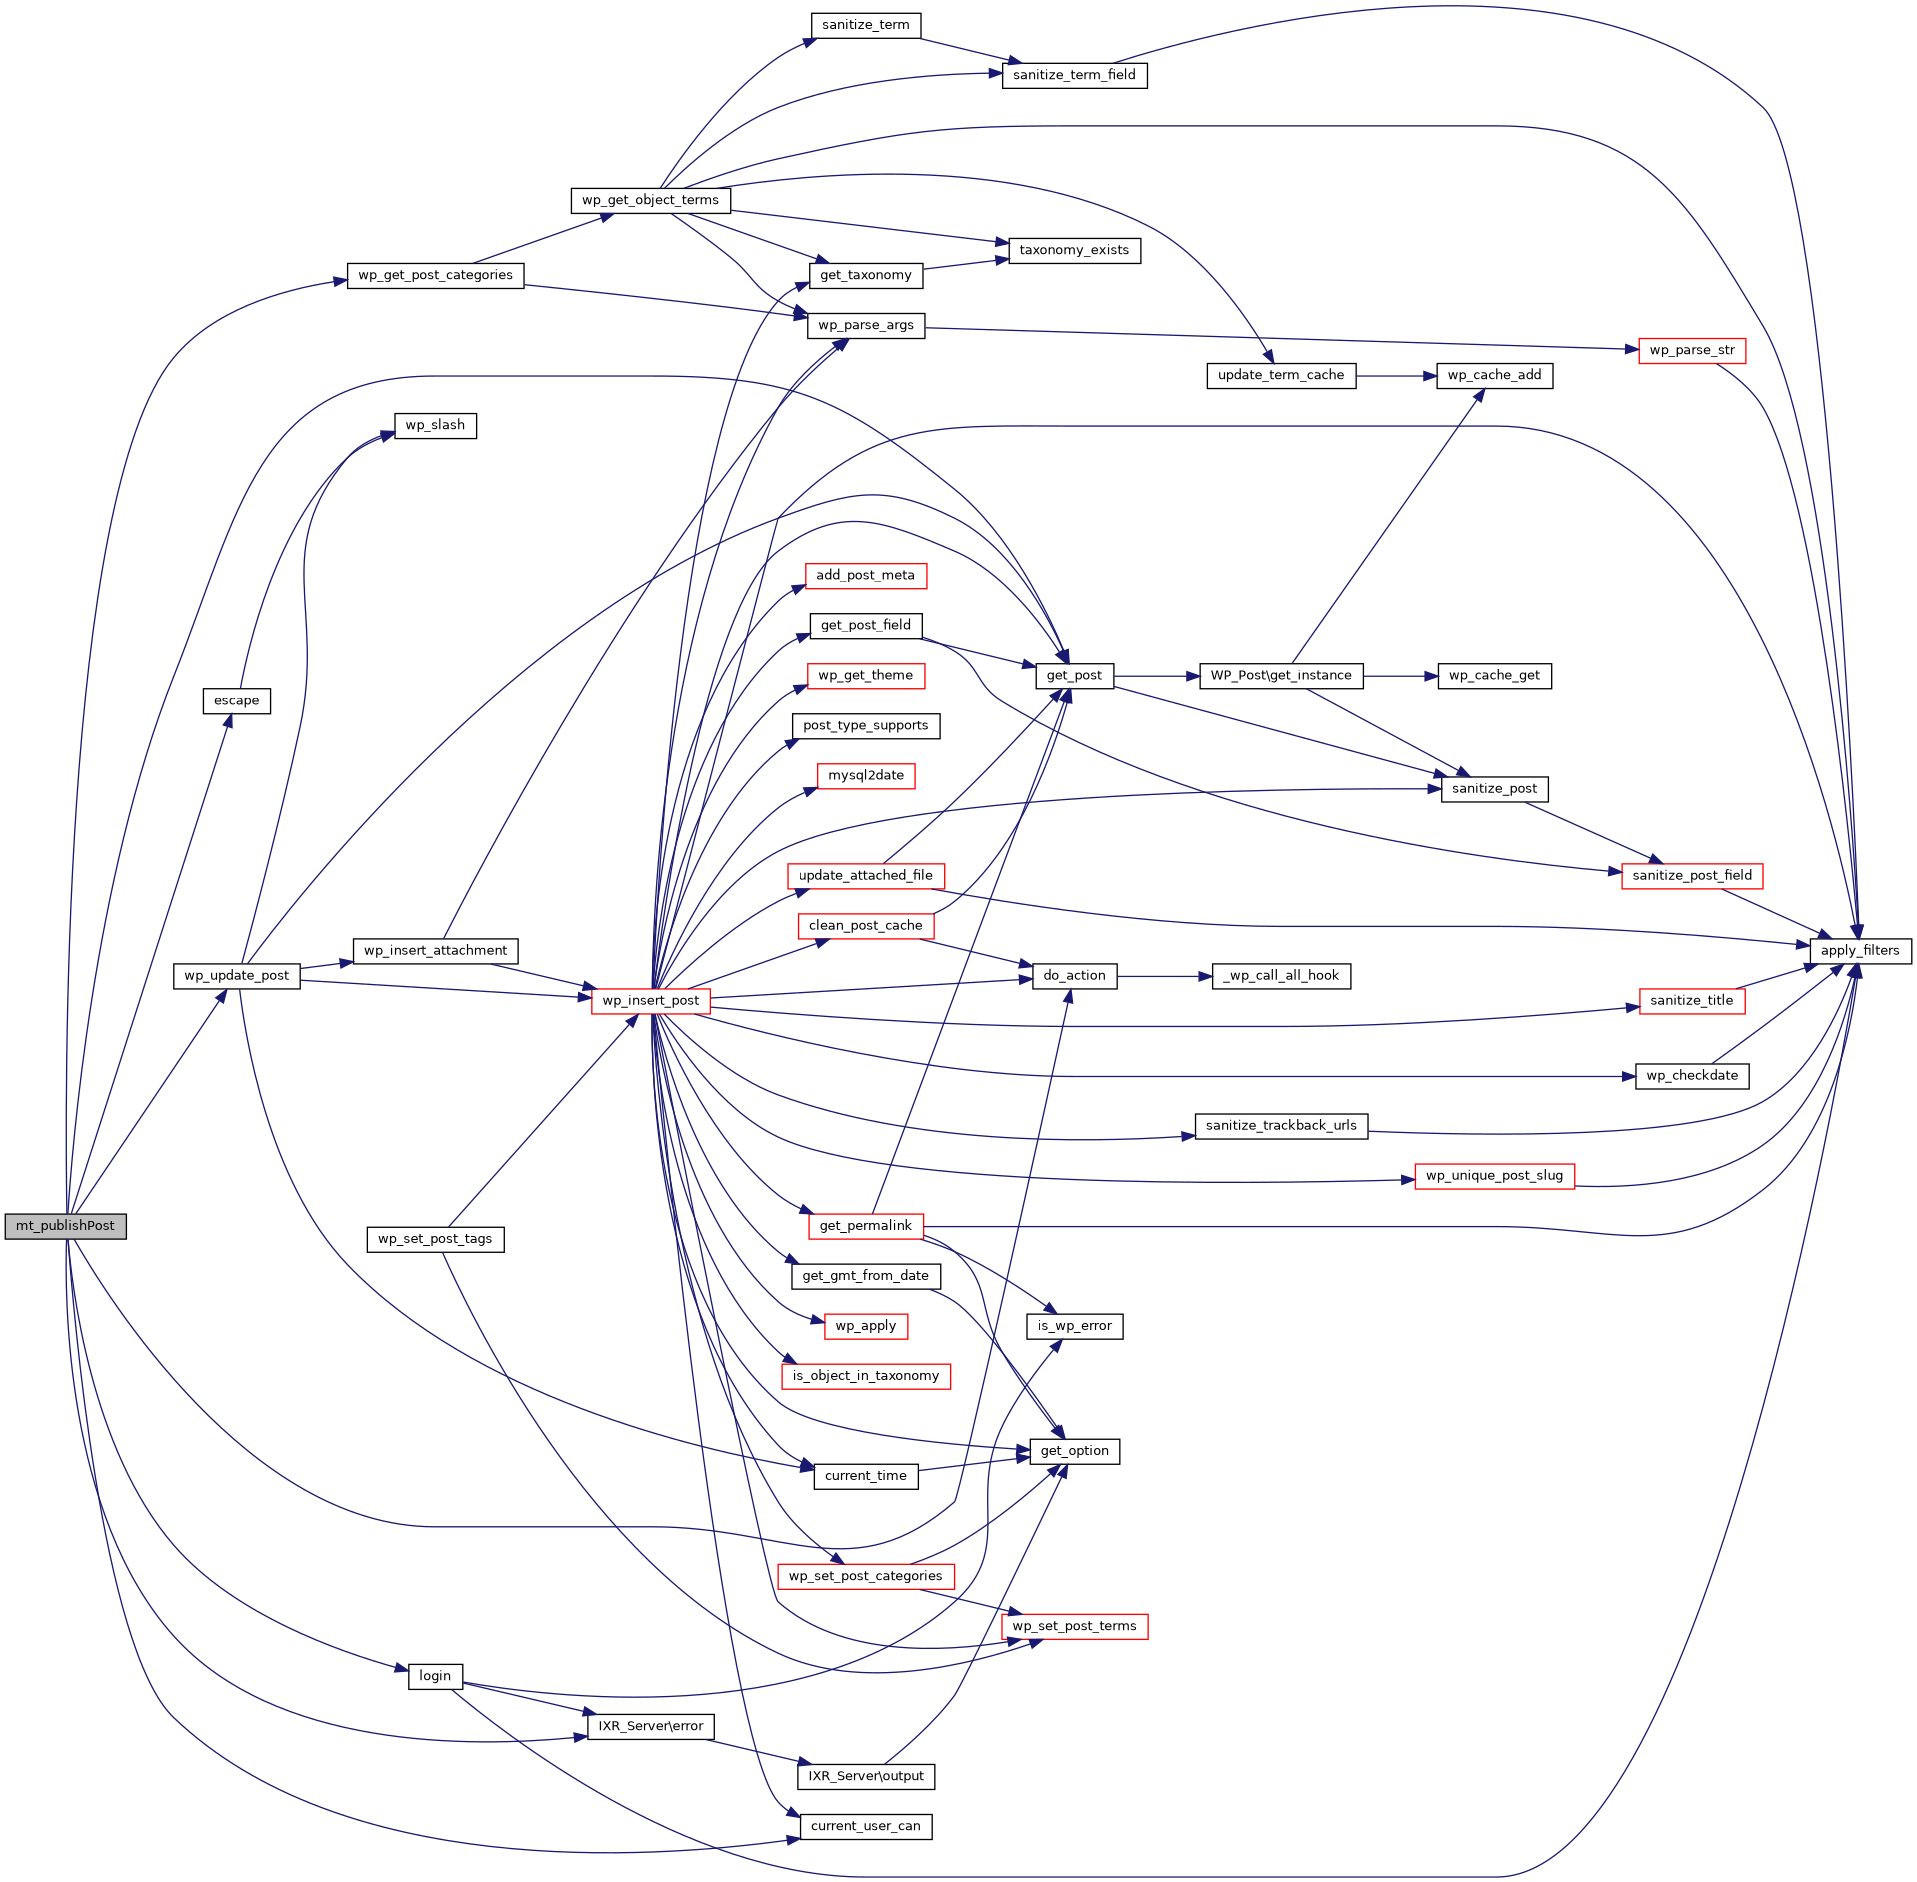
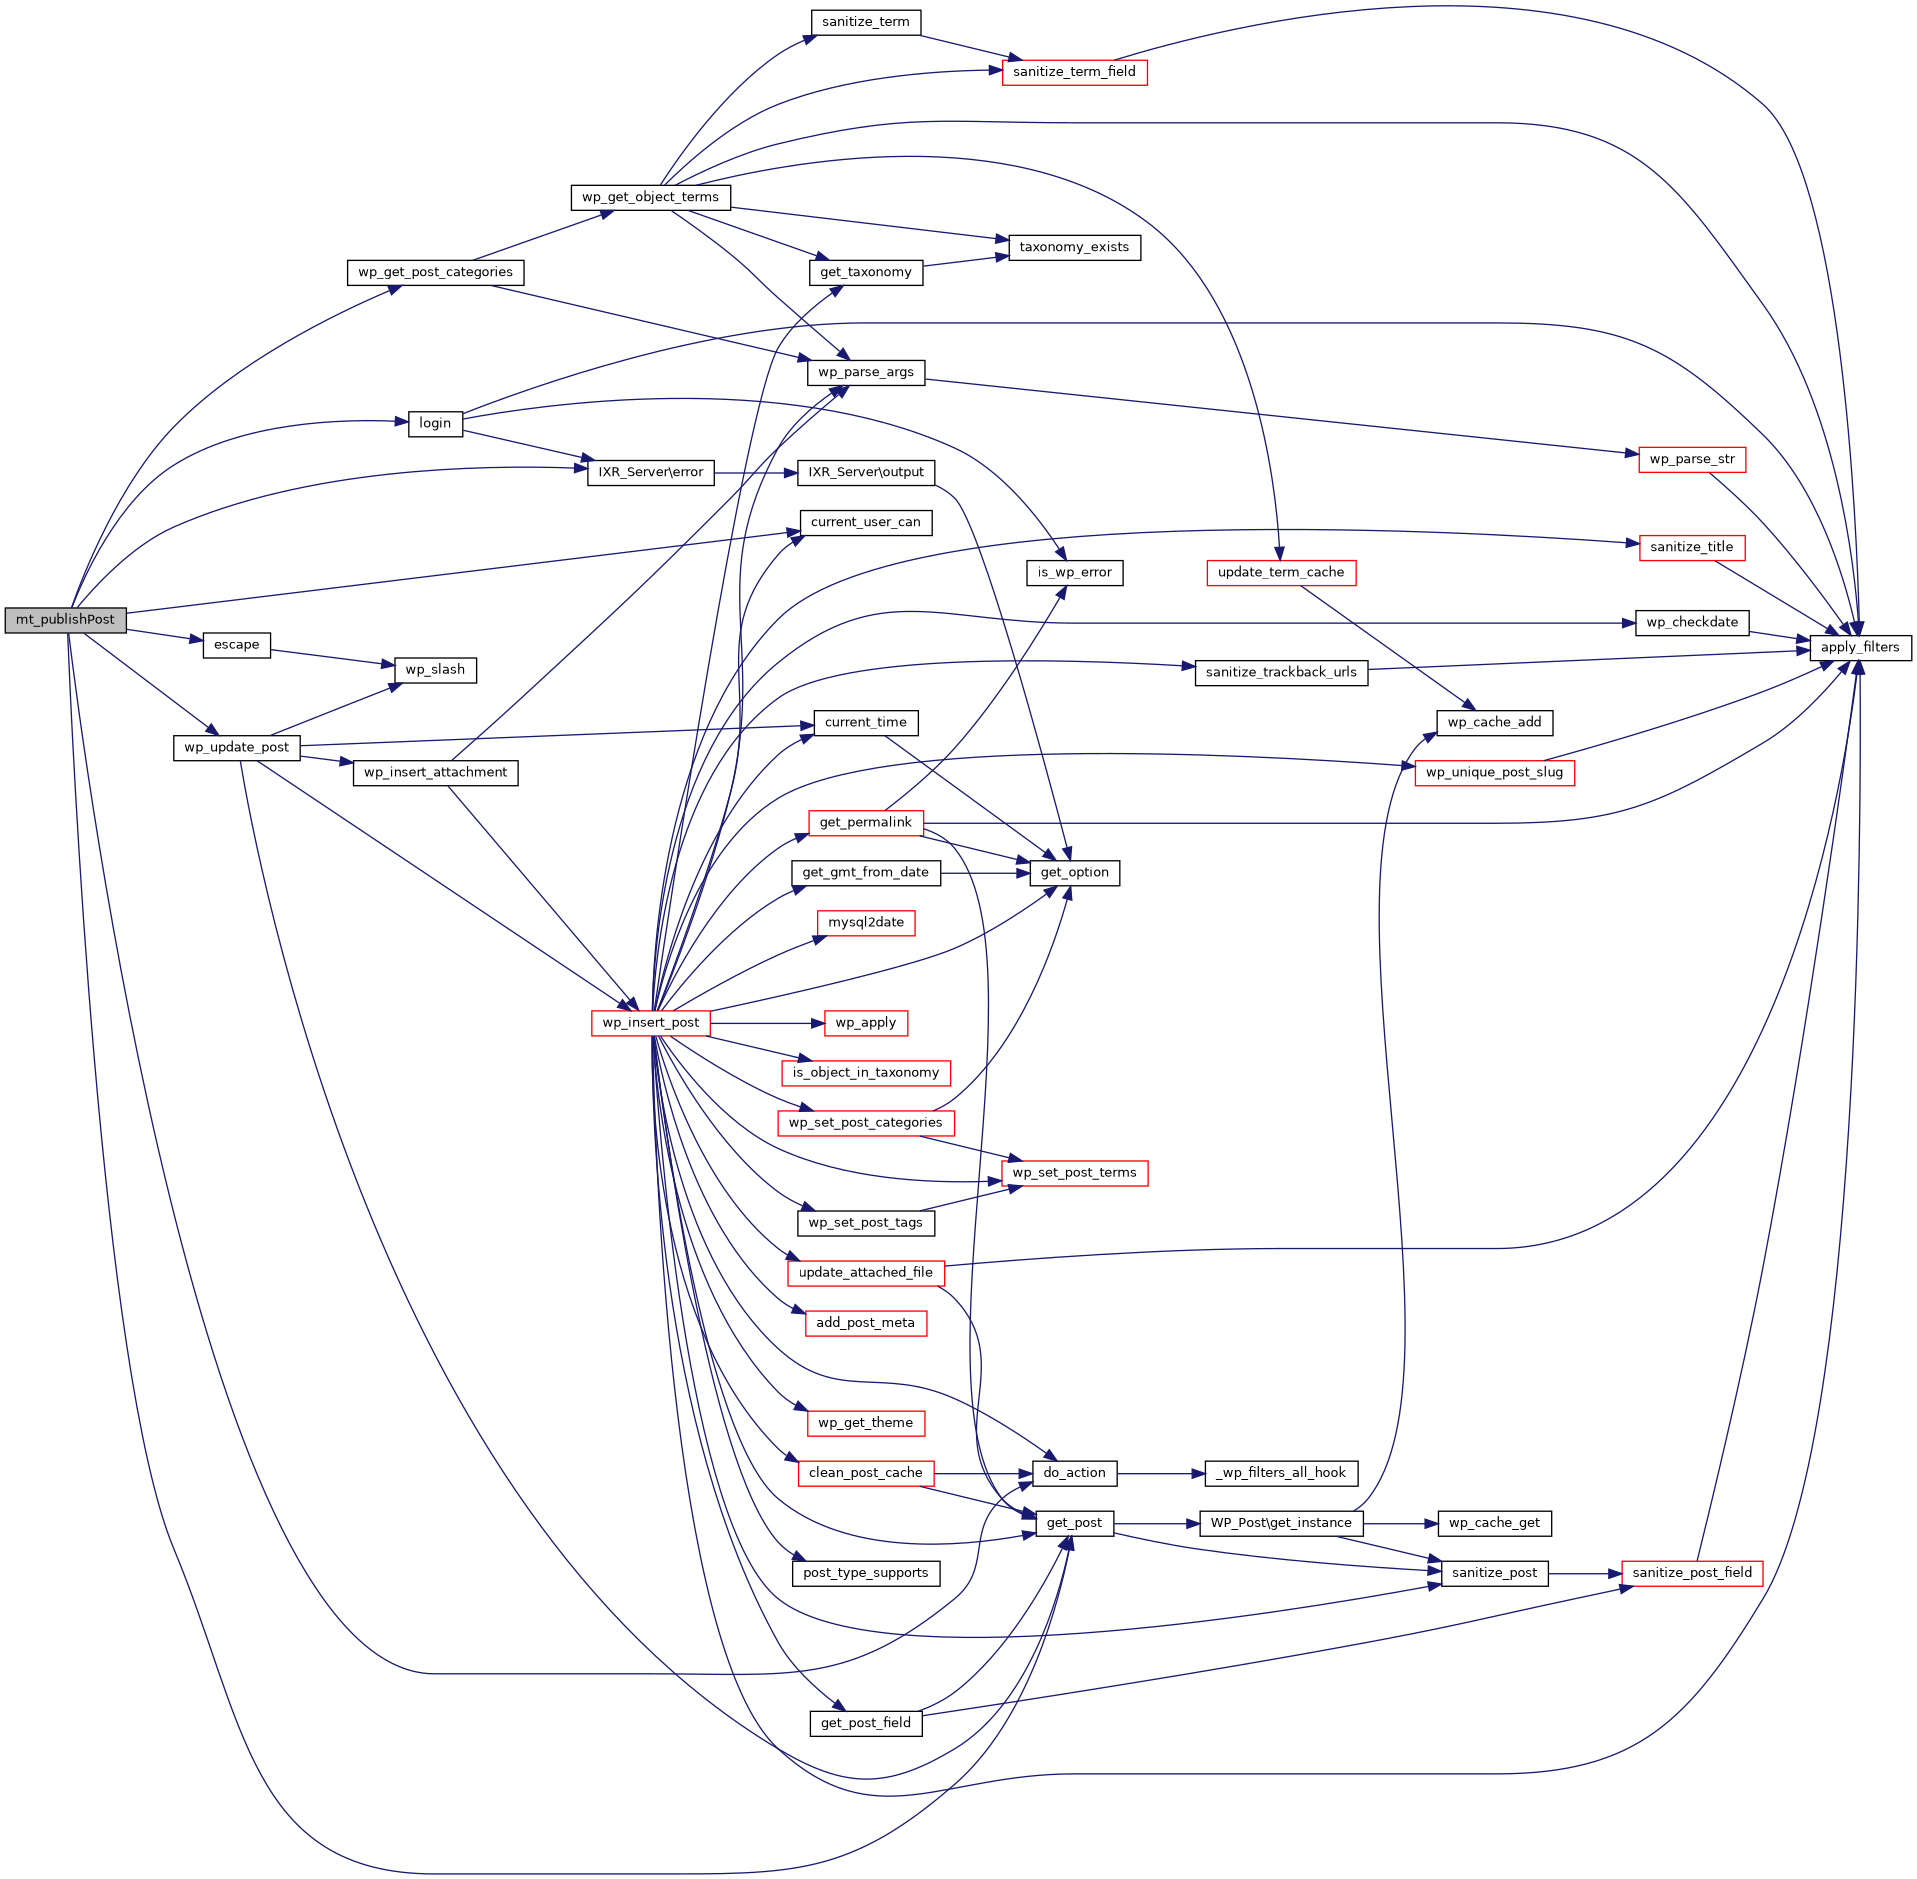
(1075, 76) -> (1075, 73)
(1282, 376) -> (1282, 573)
(1282, 976) -> (1282, 1474)
(539, 1126) -> (718, 1132)
